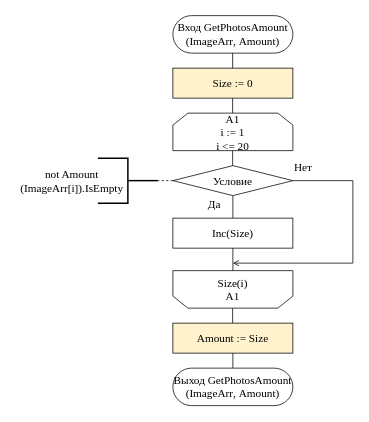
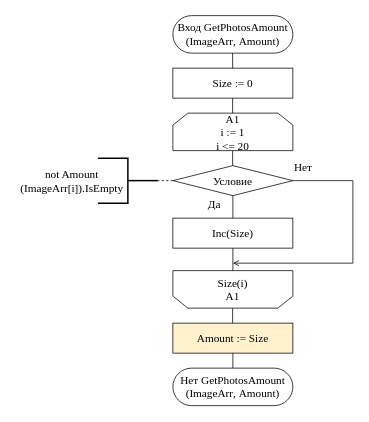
(233, 83) -> (233, 83)
(233, 387) -> (233, 387)
